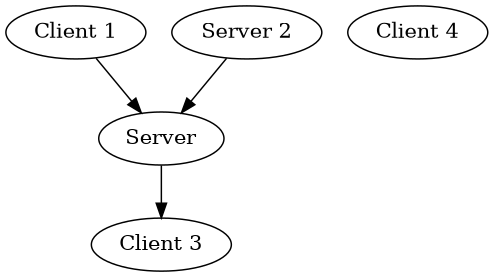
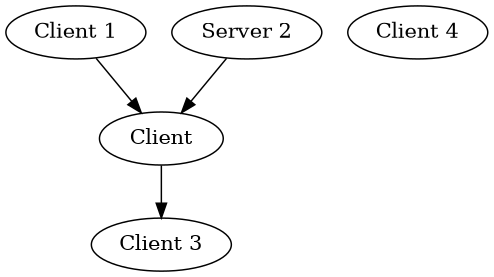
(161, 139) -> (161, 139)
